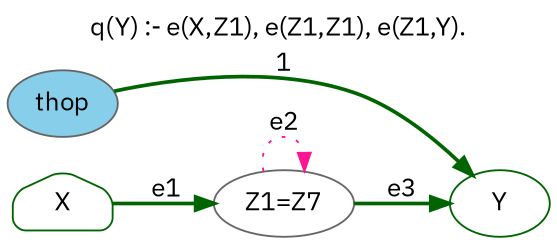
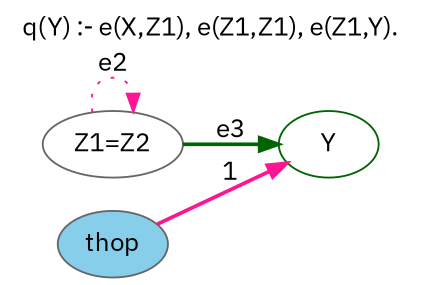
(297, 80) -> (213, 198)
(63, 203) -> none
(284, 203) -> (113, 144)
